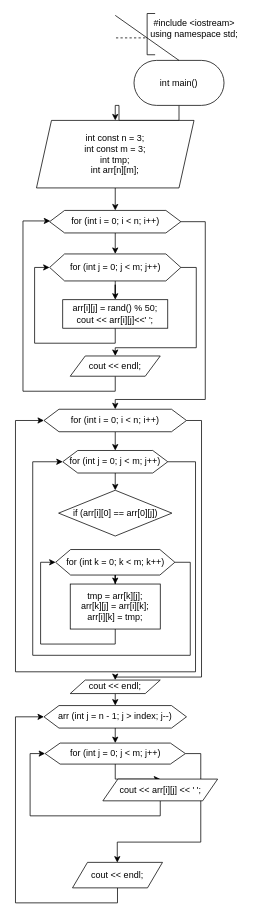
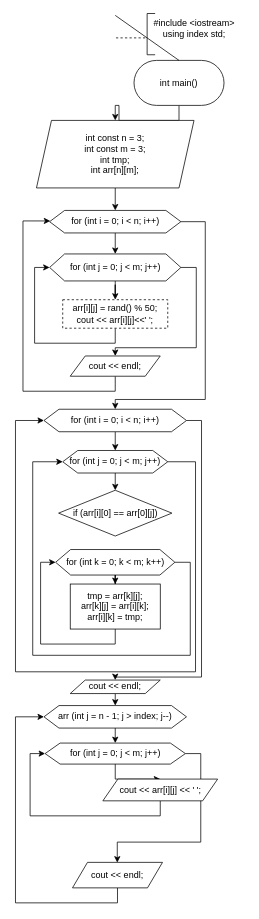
(194, 34) -> (194, 34)
(115, 314) -> (115, 314)
